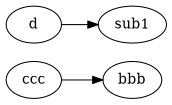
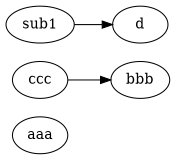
(75, 25) -> (88, 25)
none -> (40, 135)
